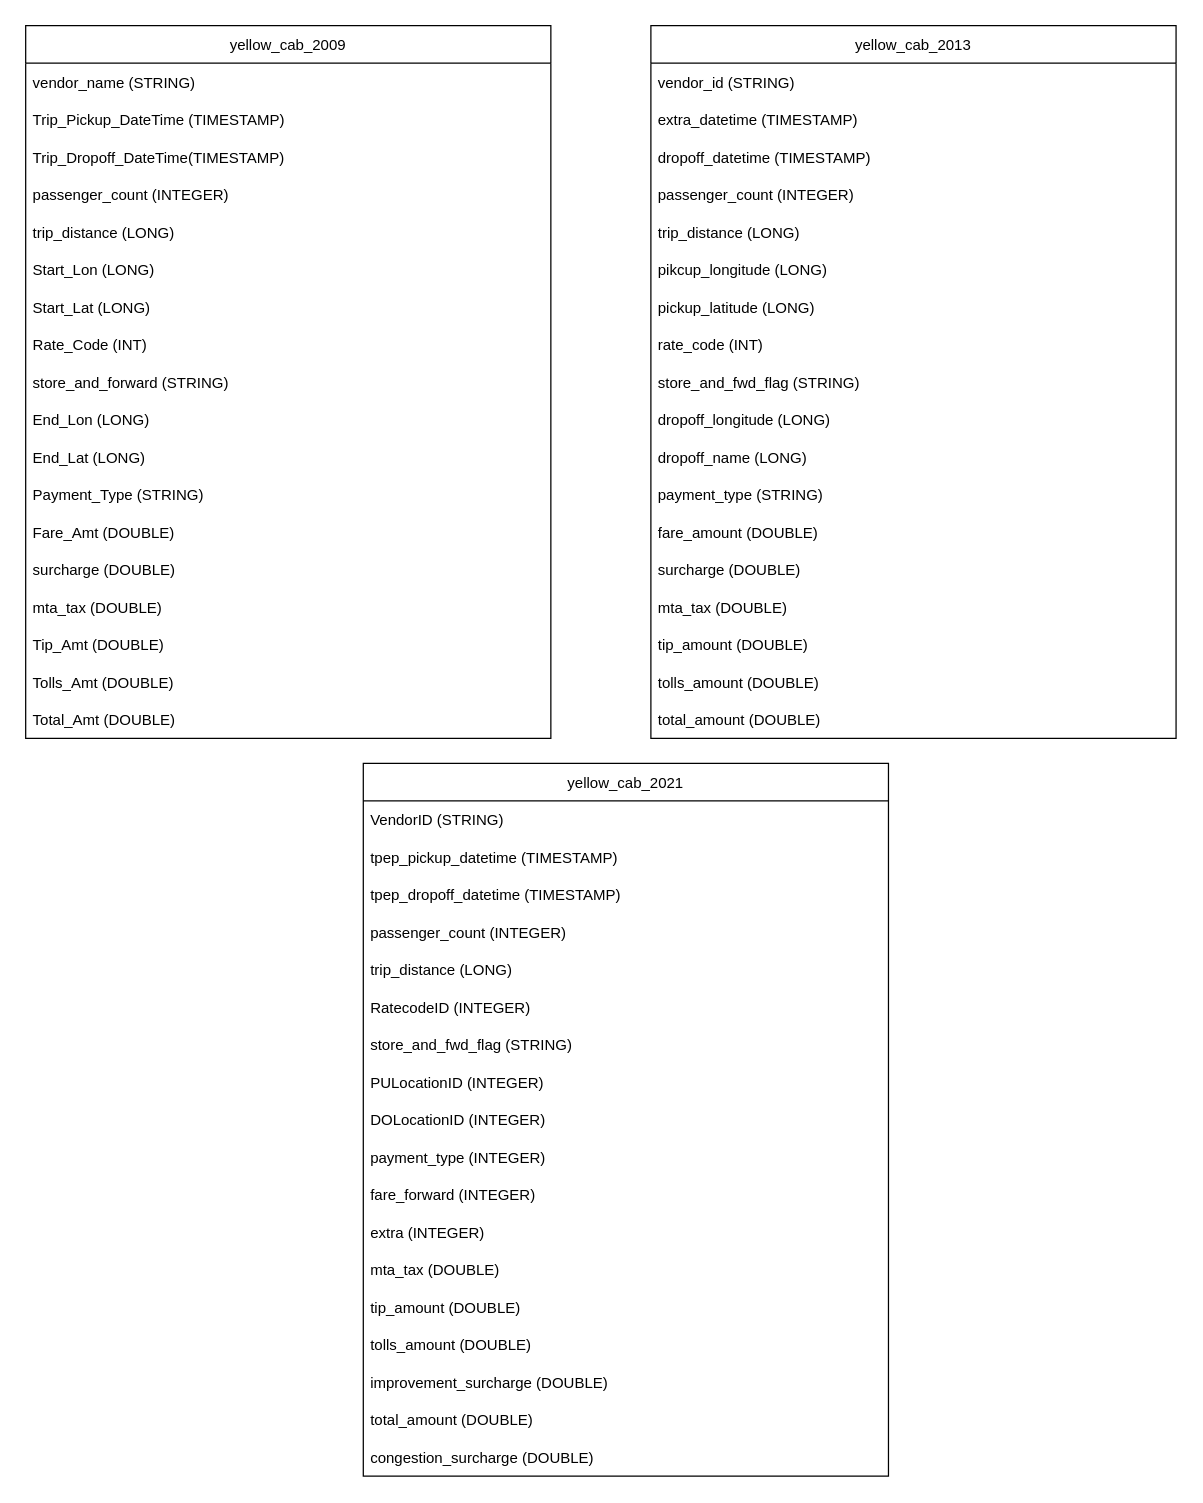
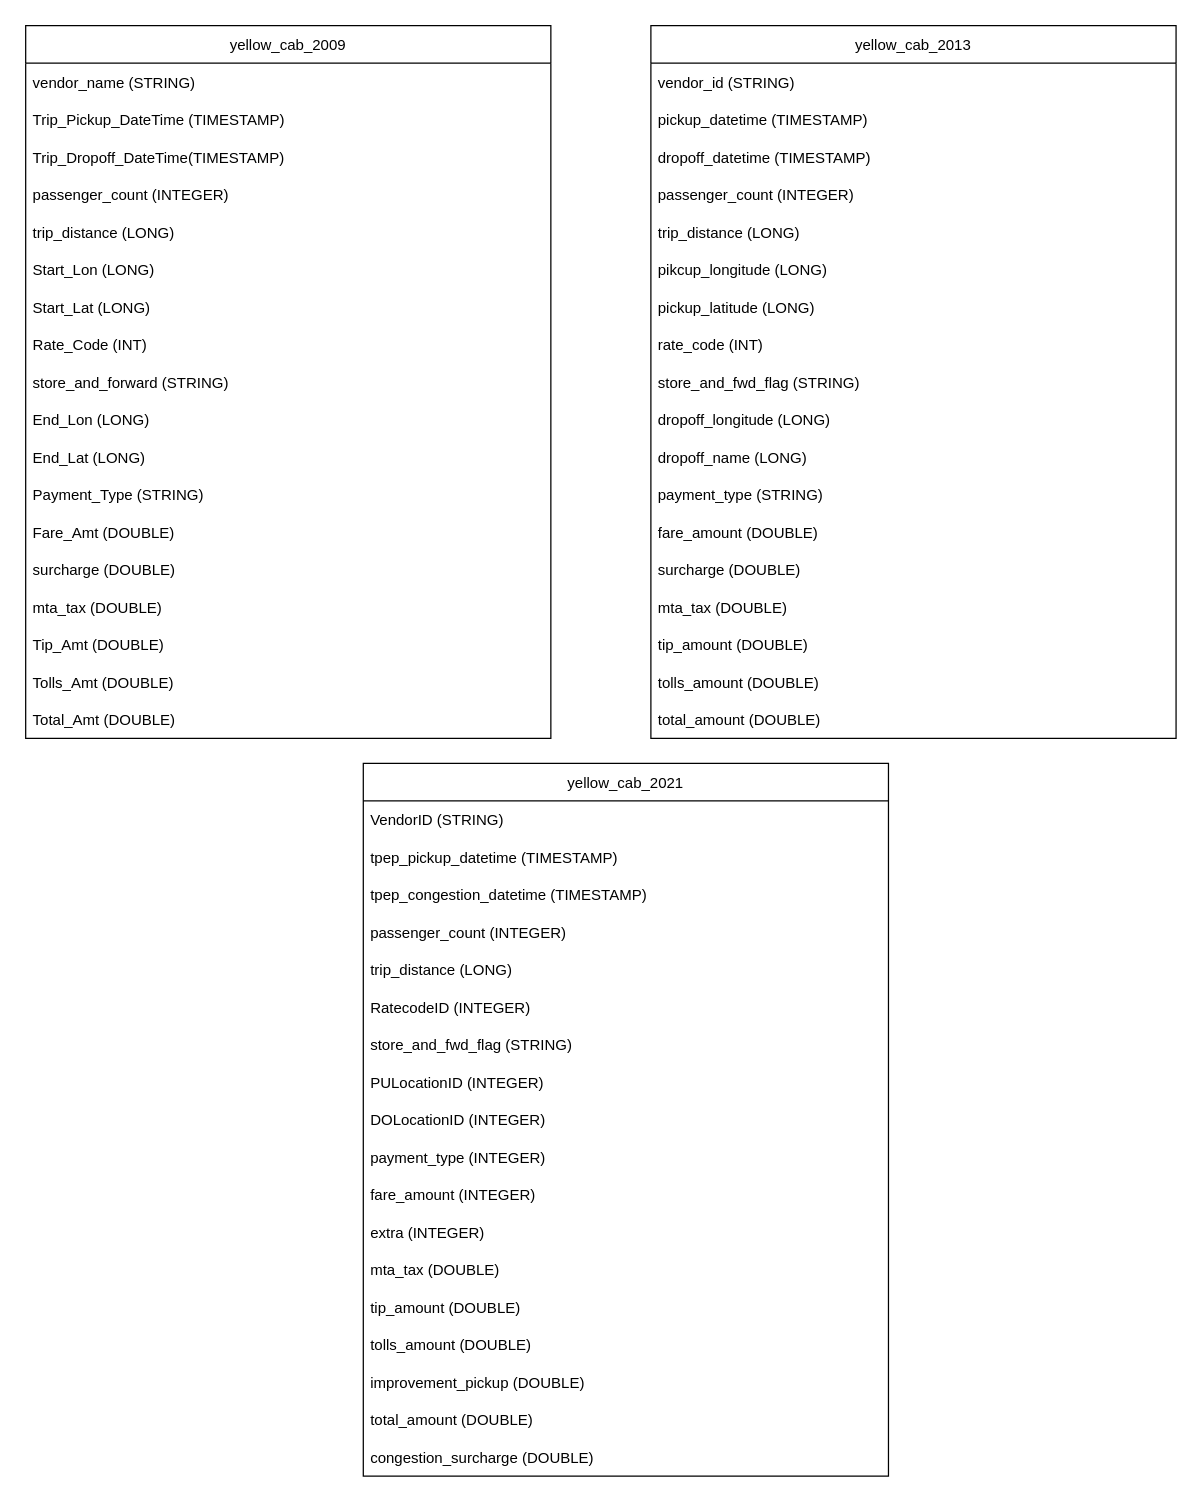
(763, 120) -> (765, 120)
(505, 895) -> (515, 895)
(460, 1195) -> (456, 1195)
(492, 1383) -> (478, 1383)
